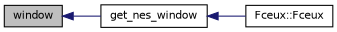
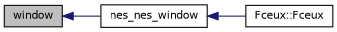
(154, 16) -> (154, 16)
